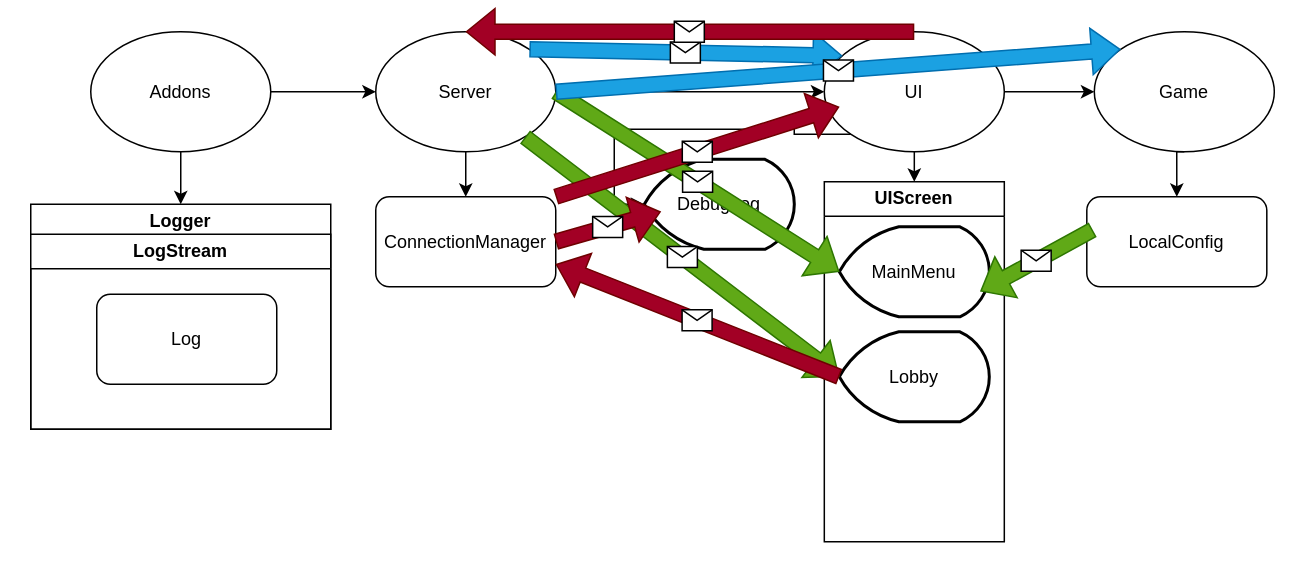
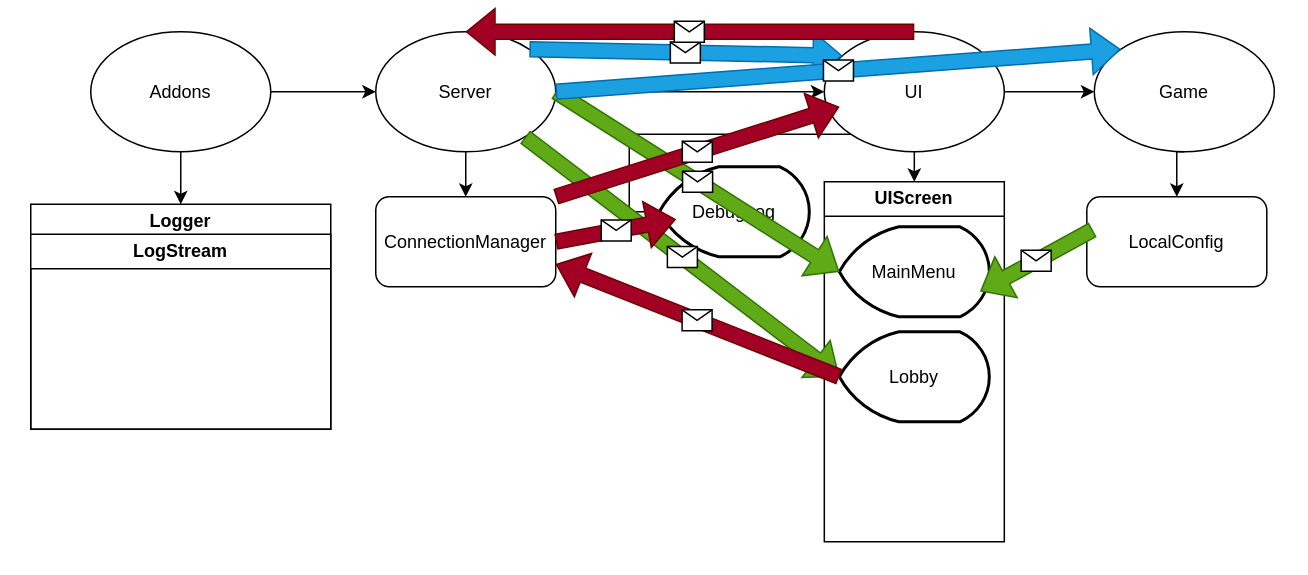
(719, 204) -> (734, 212)
(187, 339) -> none
